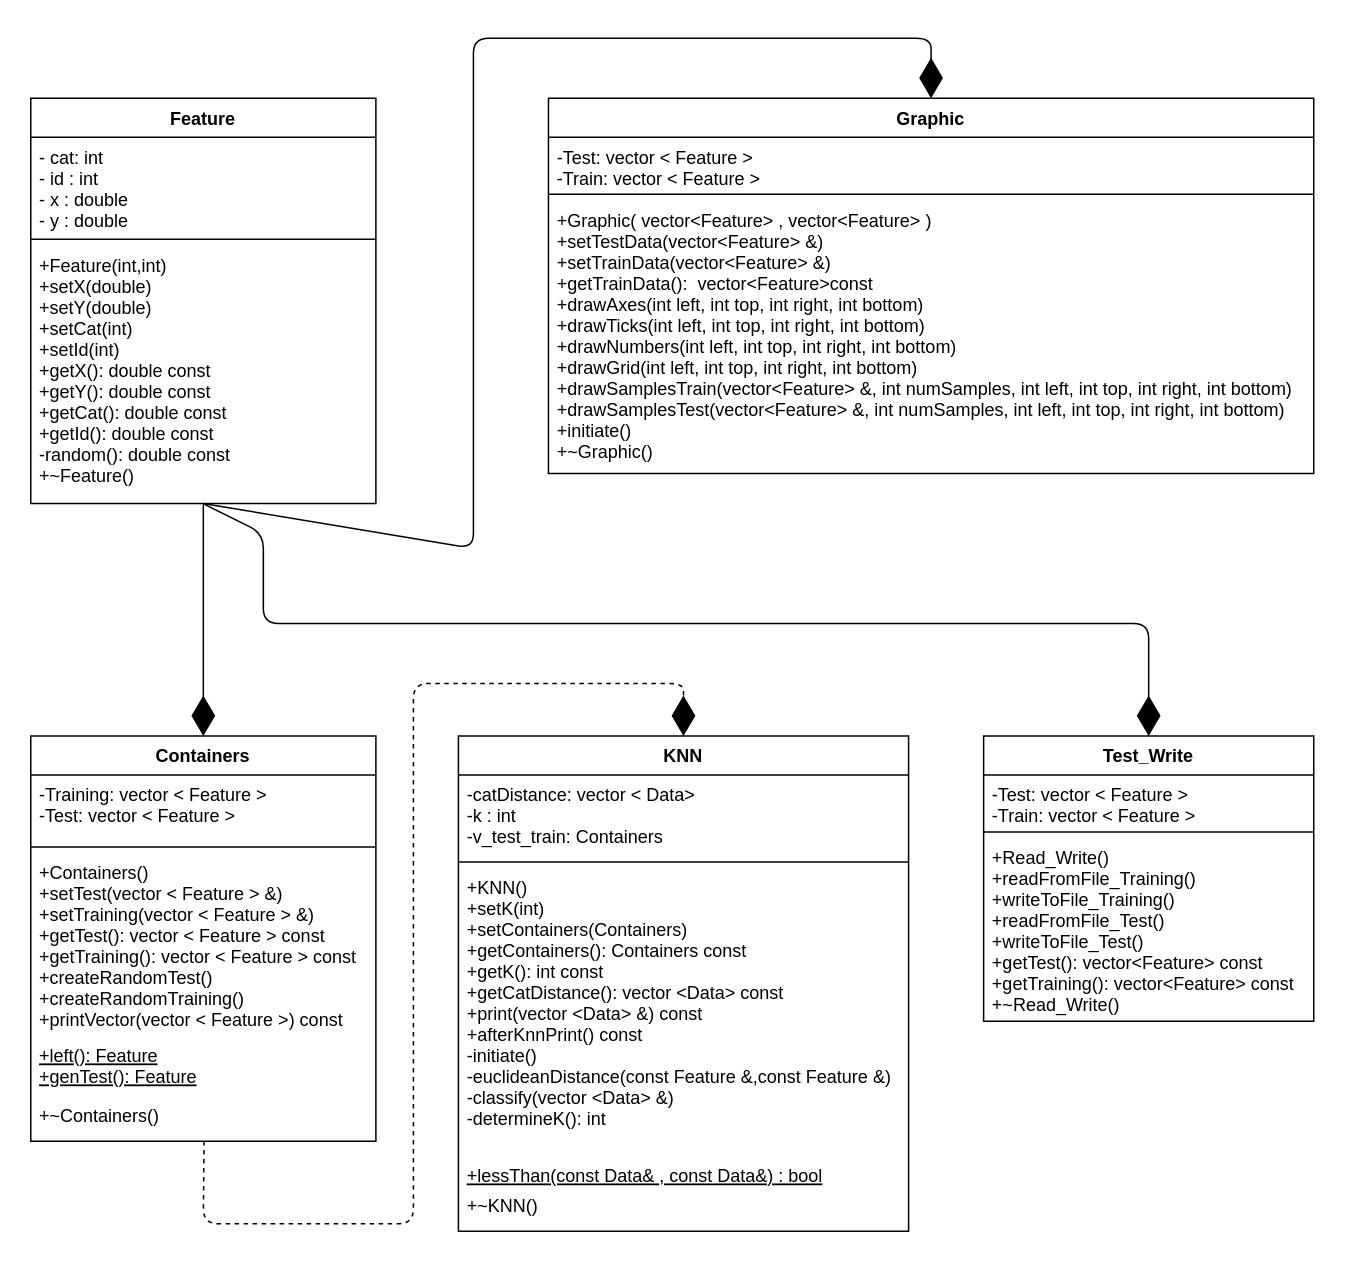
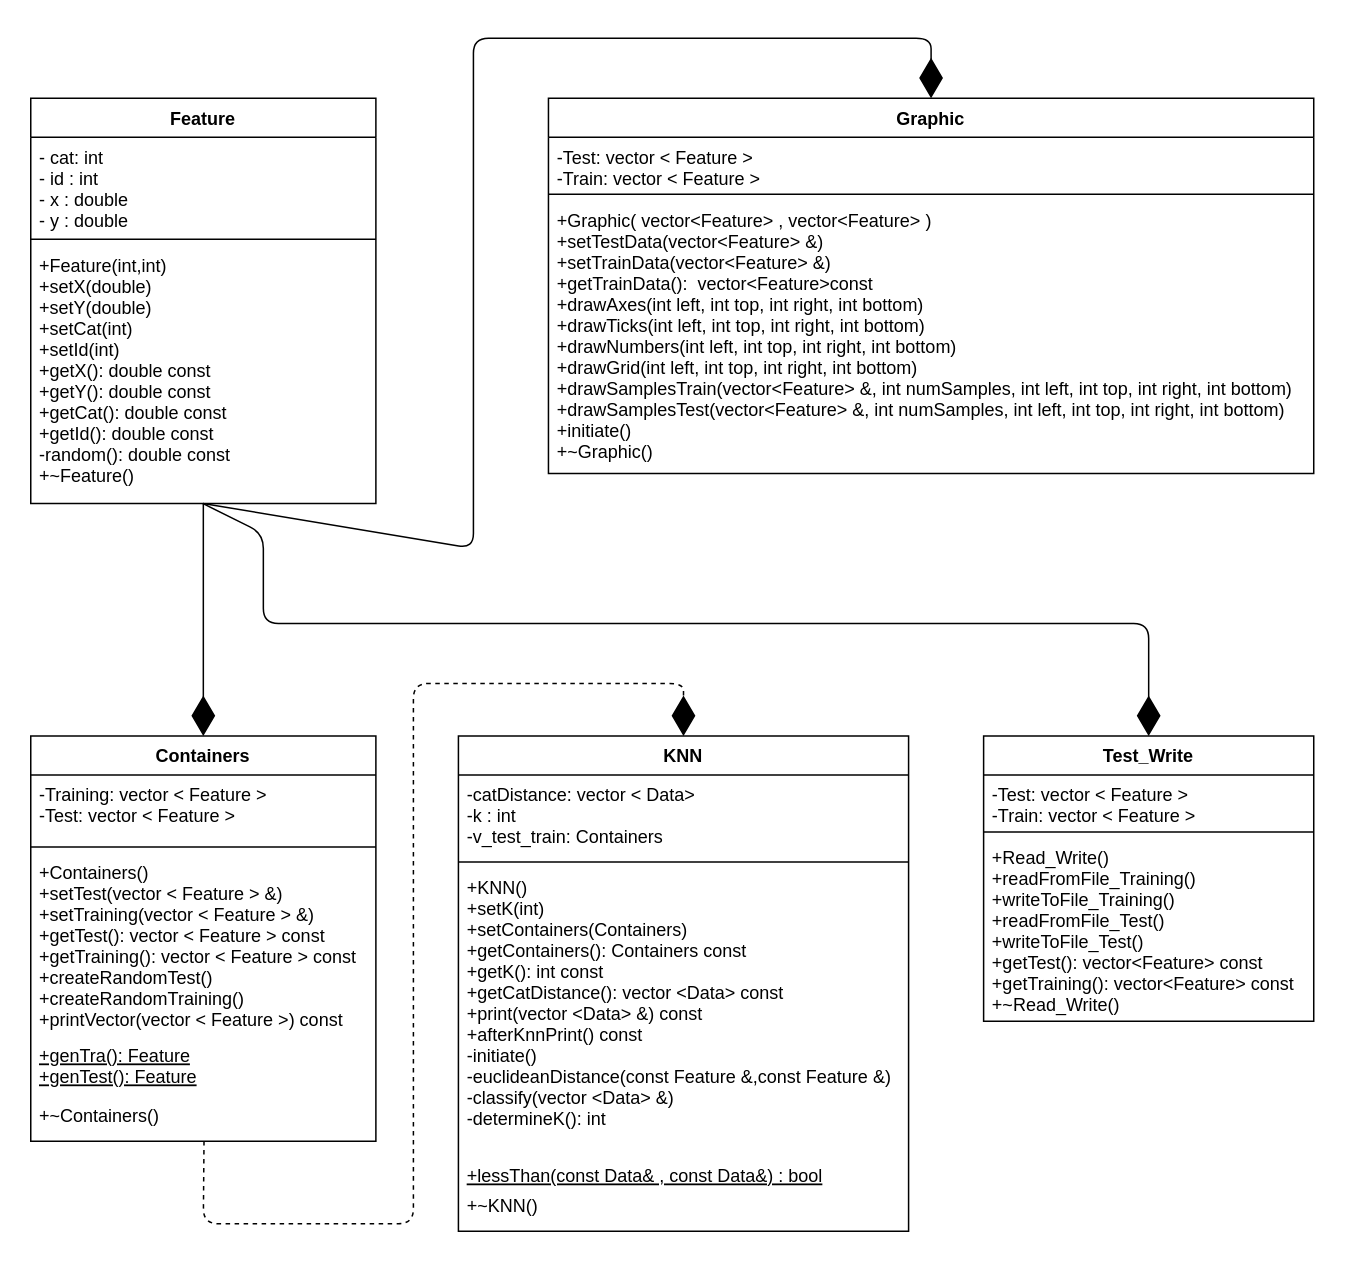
(113, 1056) -> (125, 1056)
